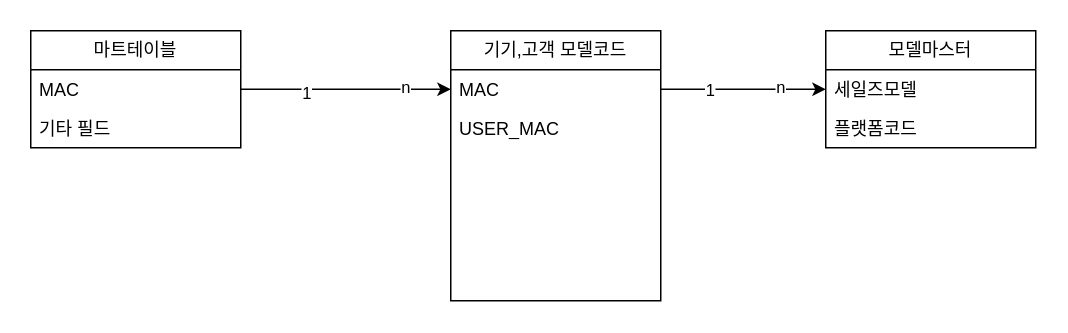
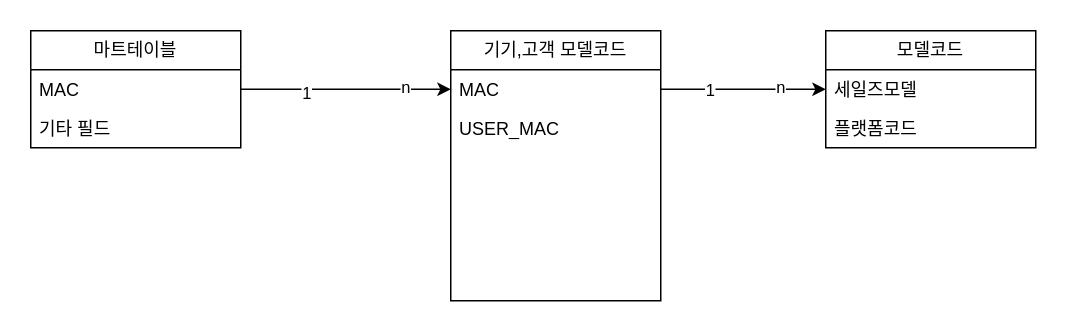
(931, 50) -> (931, 50)
